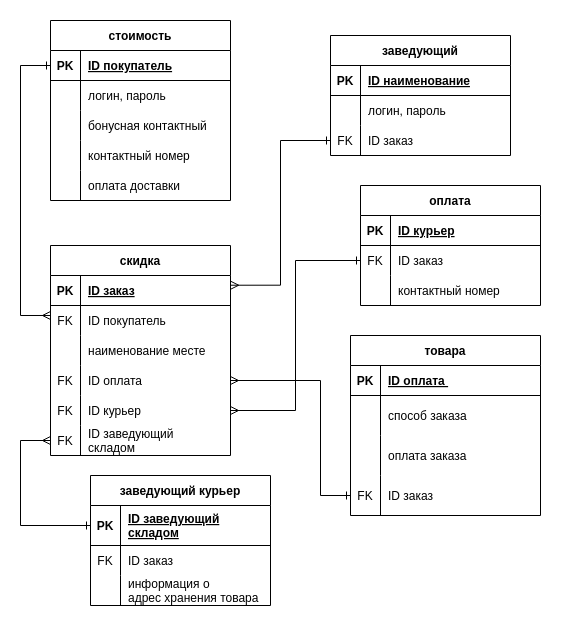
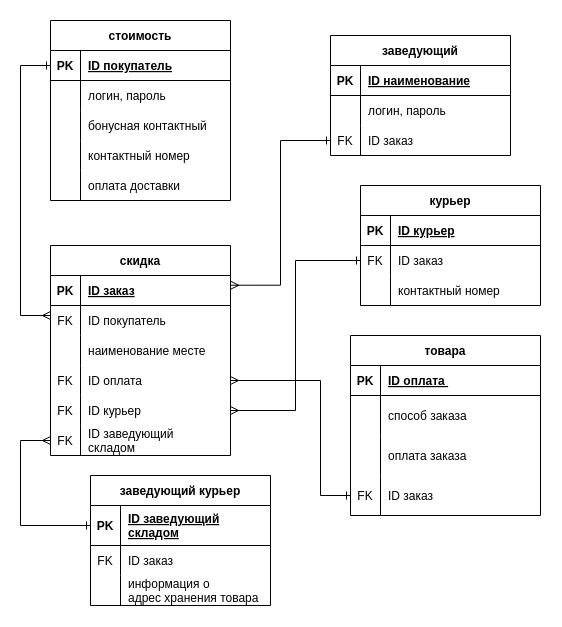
(450, 201) -> (450, 201)
